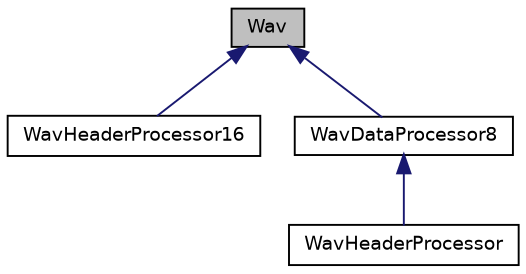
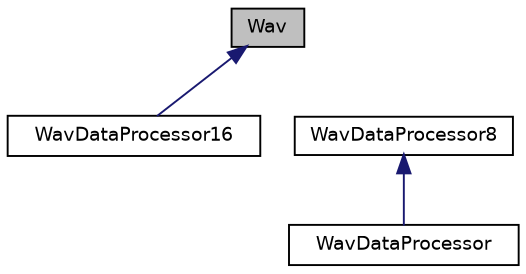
(344, 88) -> none
(134, 136) -> (134, 136)
(404, 245) -> (404, 245)
